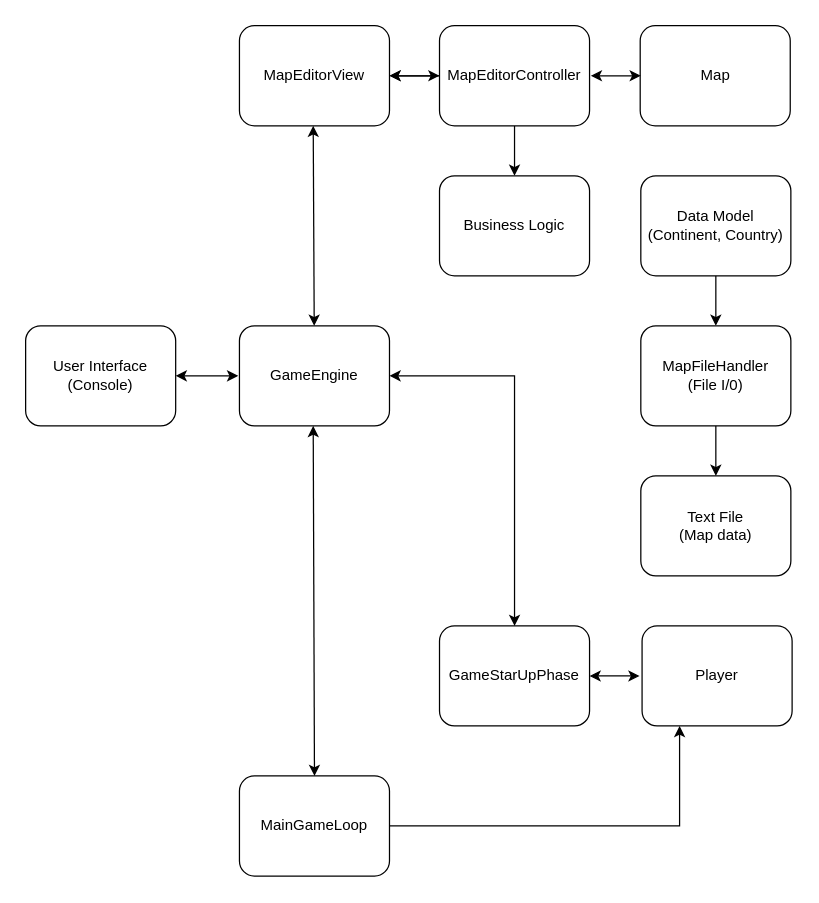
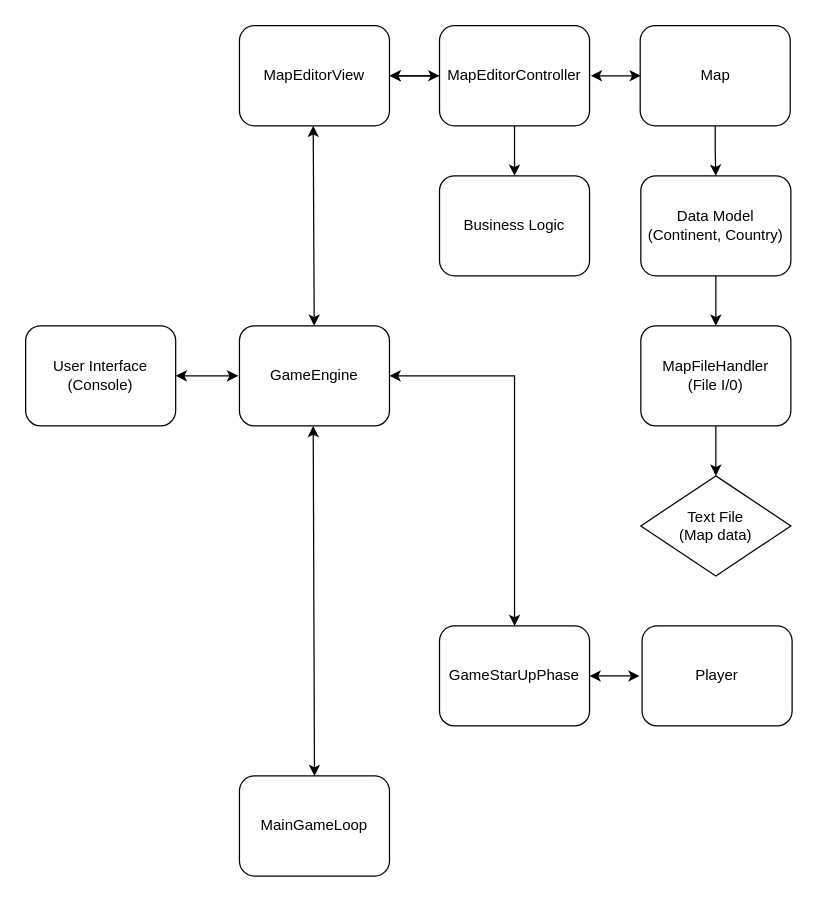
none -> (715, 147)
(716, 526) -> (716, 526)
(580, 826) -> none
